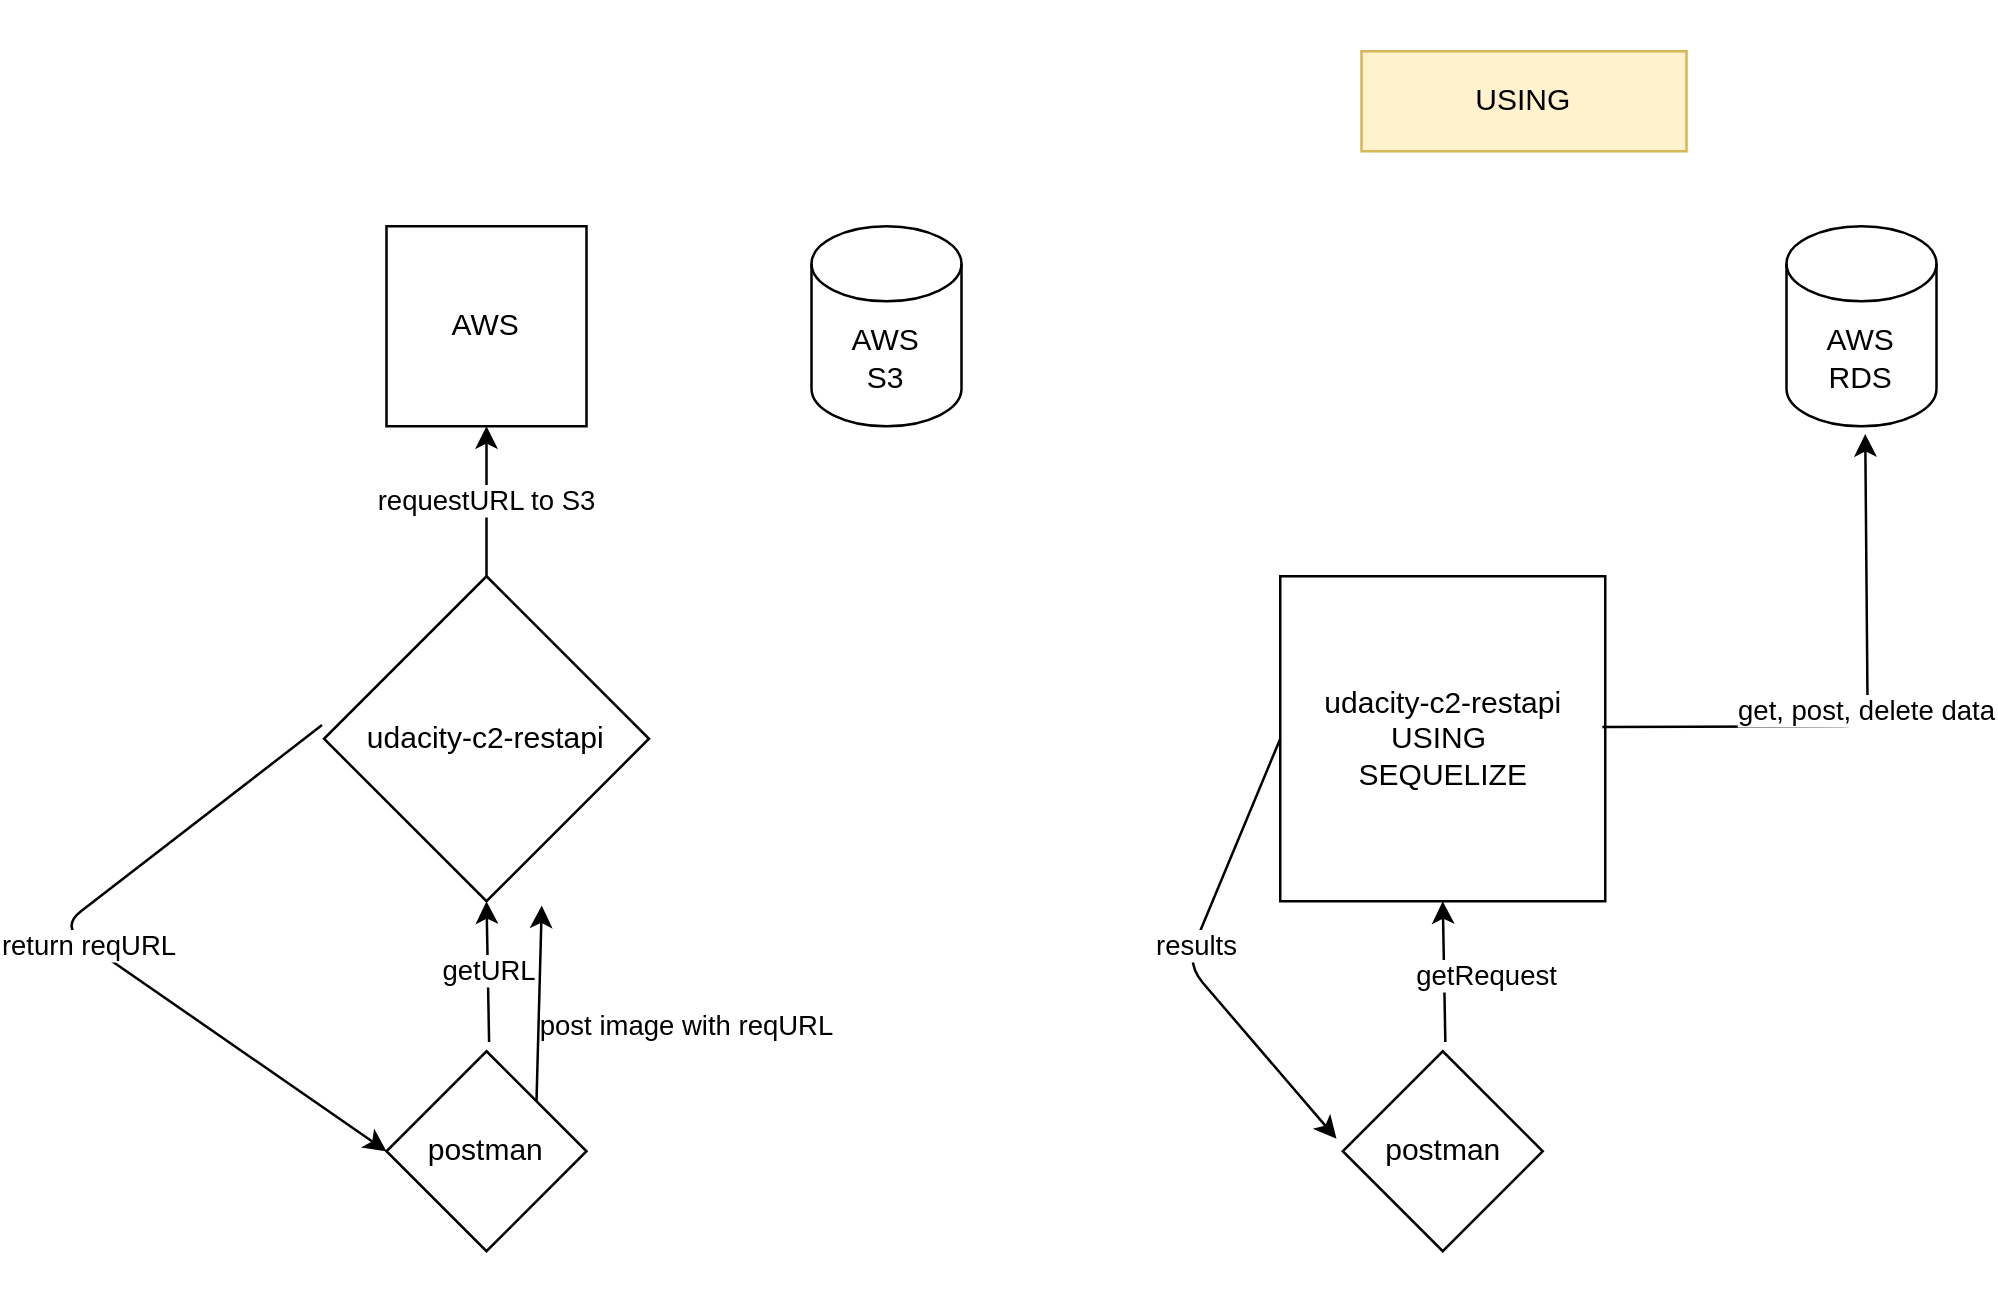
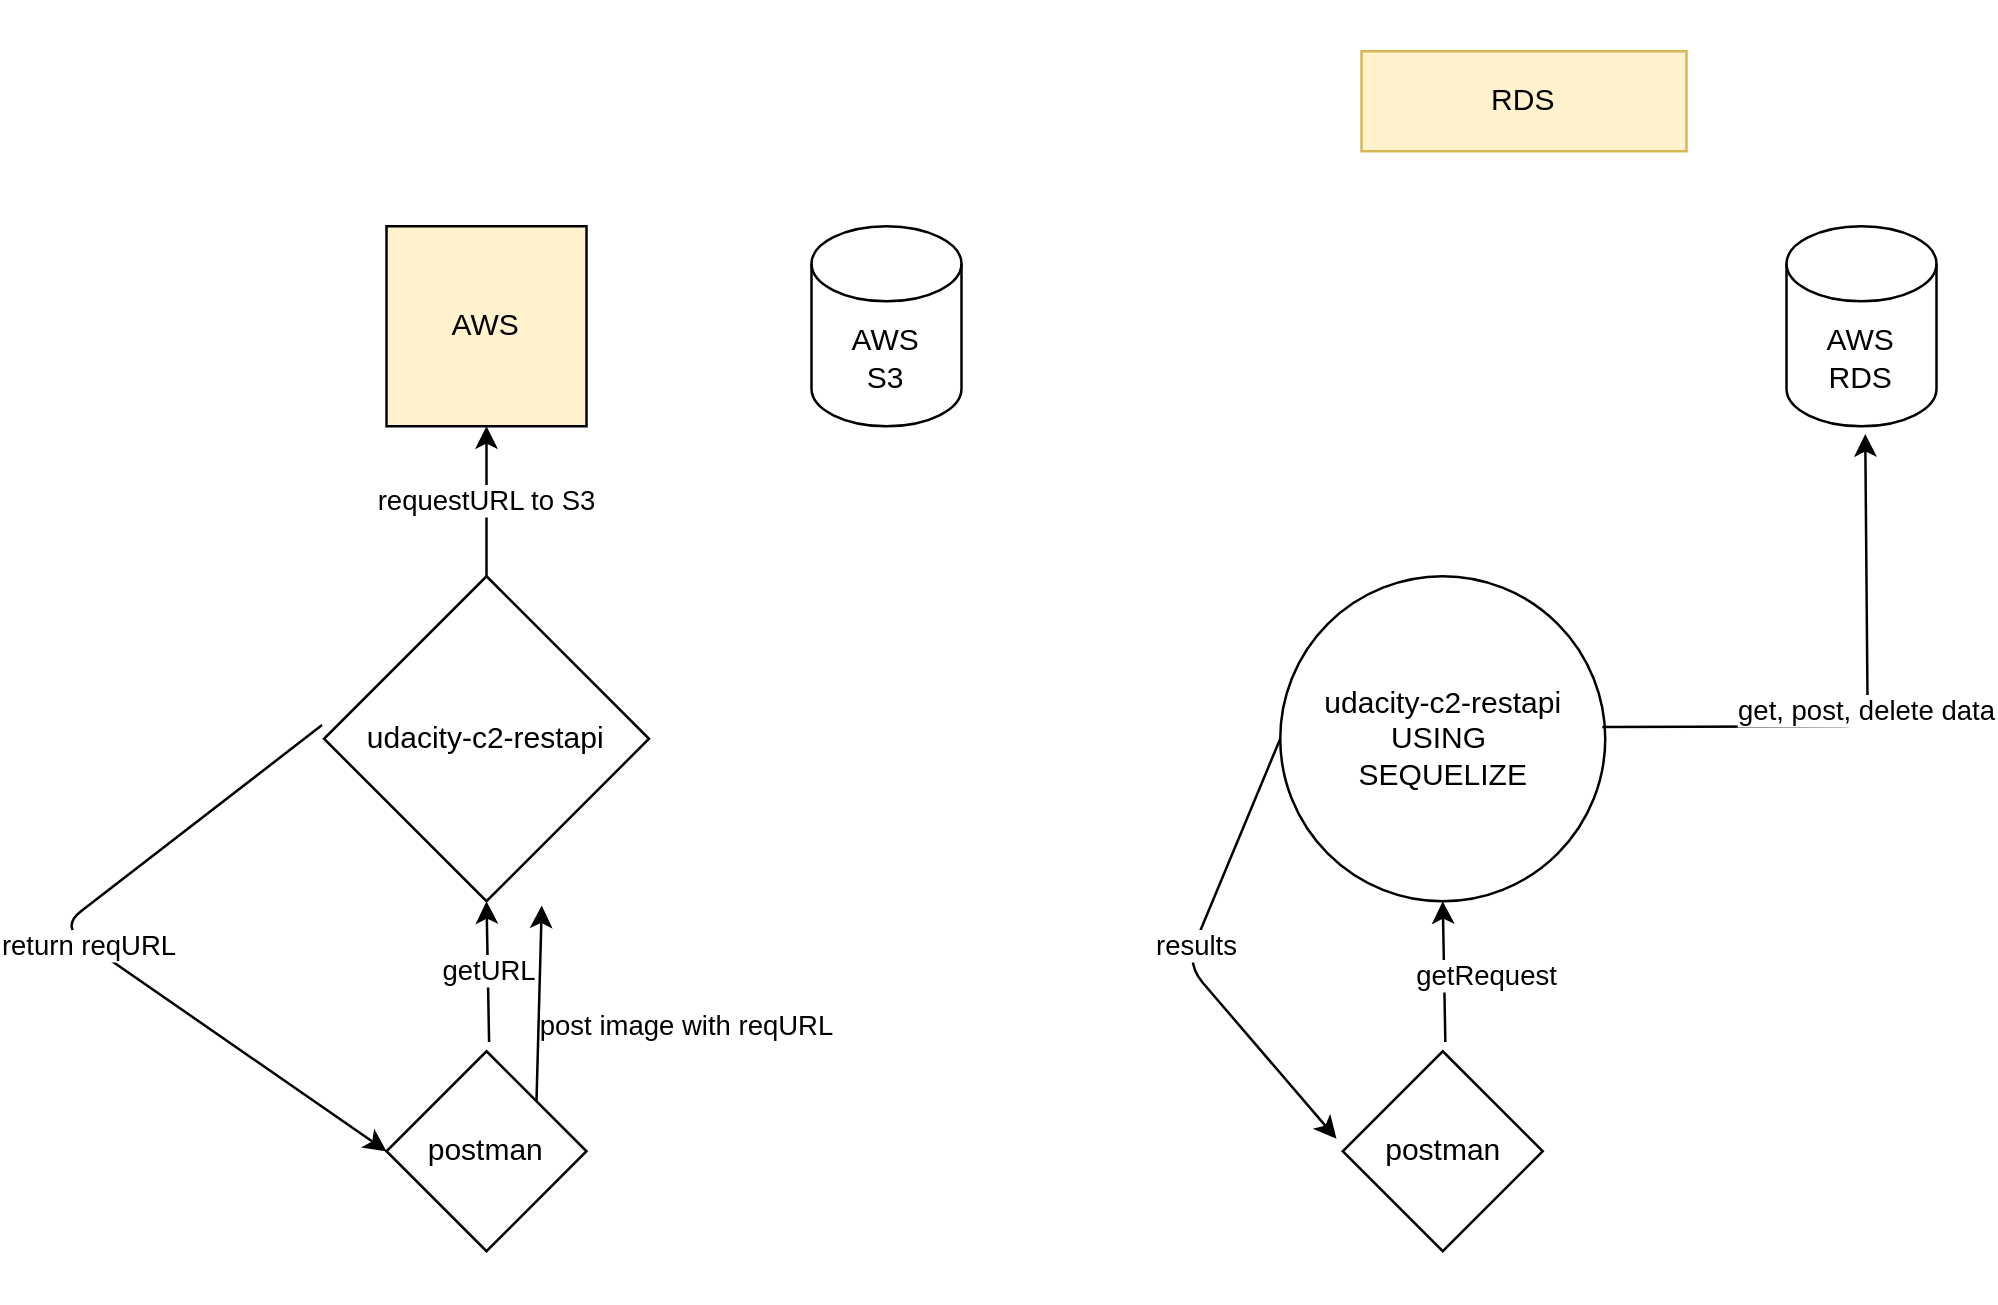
(1524, 101) -> (1524, 101)
(486, 326) -> (486, 326)
(1443, 739) -> (1443, 739)
